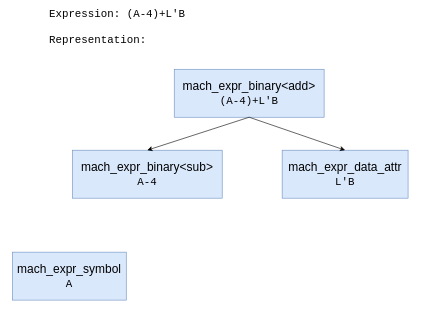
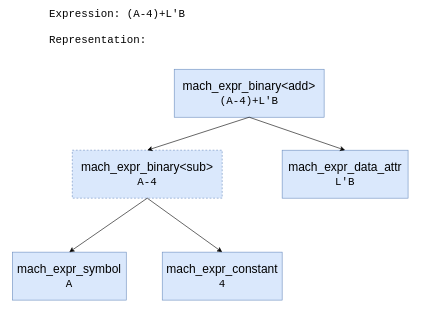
(147, 174) -> (147, 174)
none -> (109, 225)
none -> (184, 225)
none -> (222, 276)
